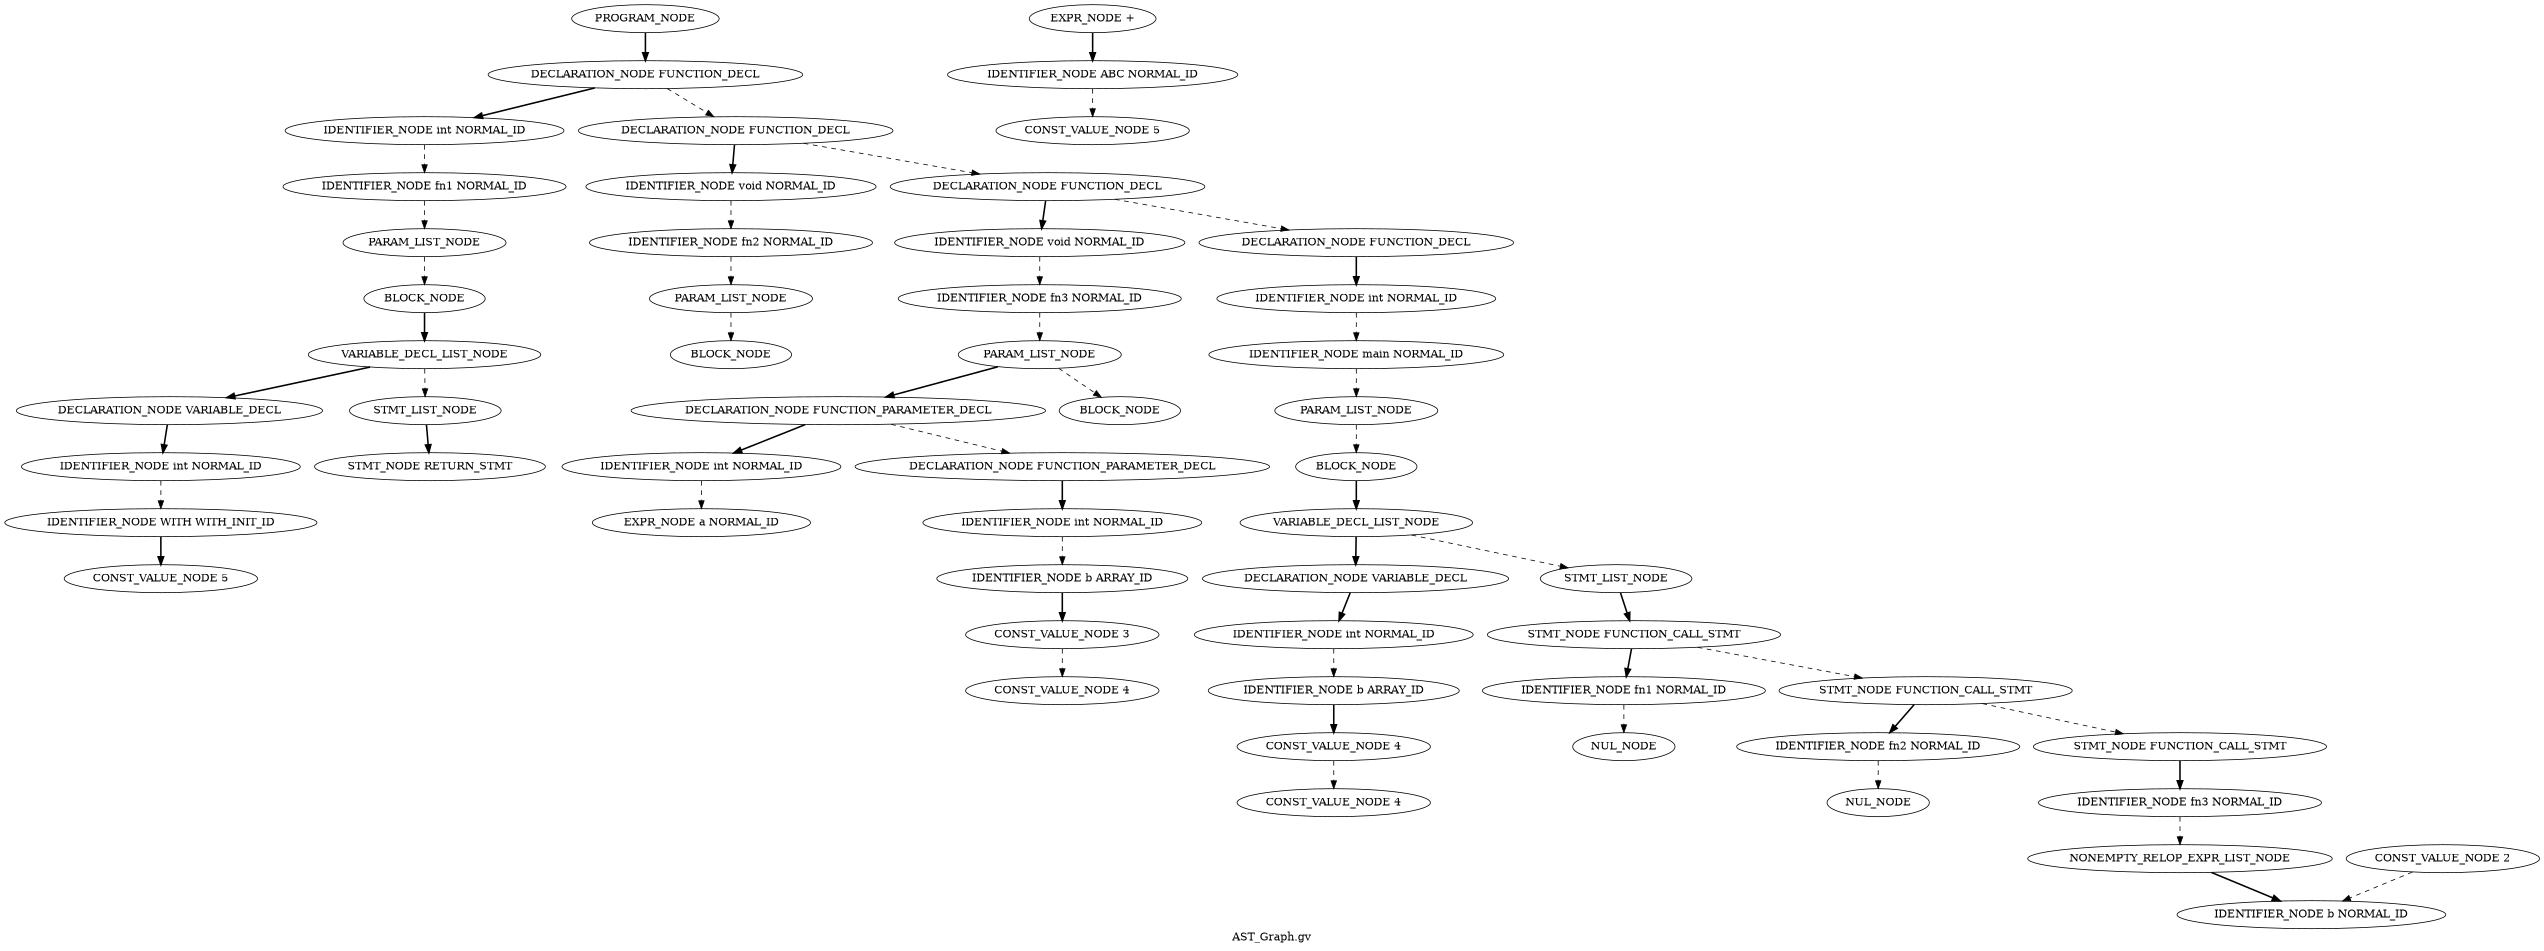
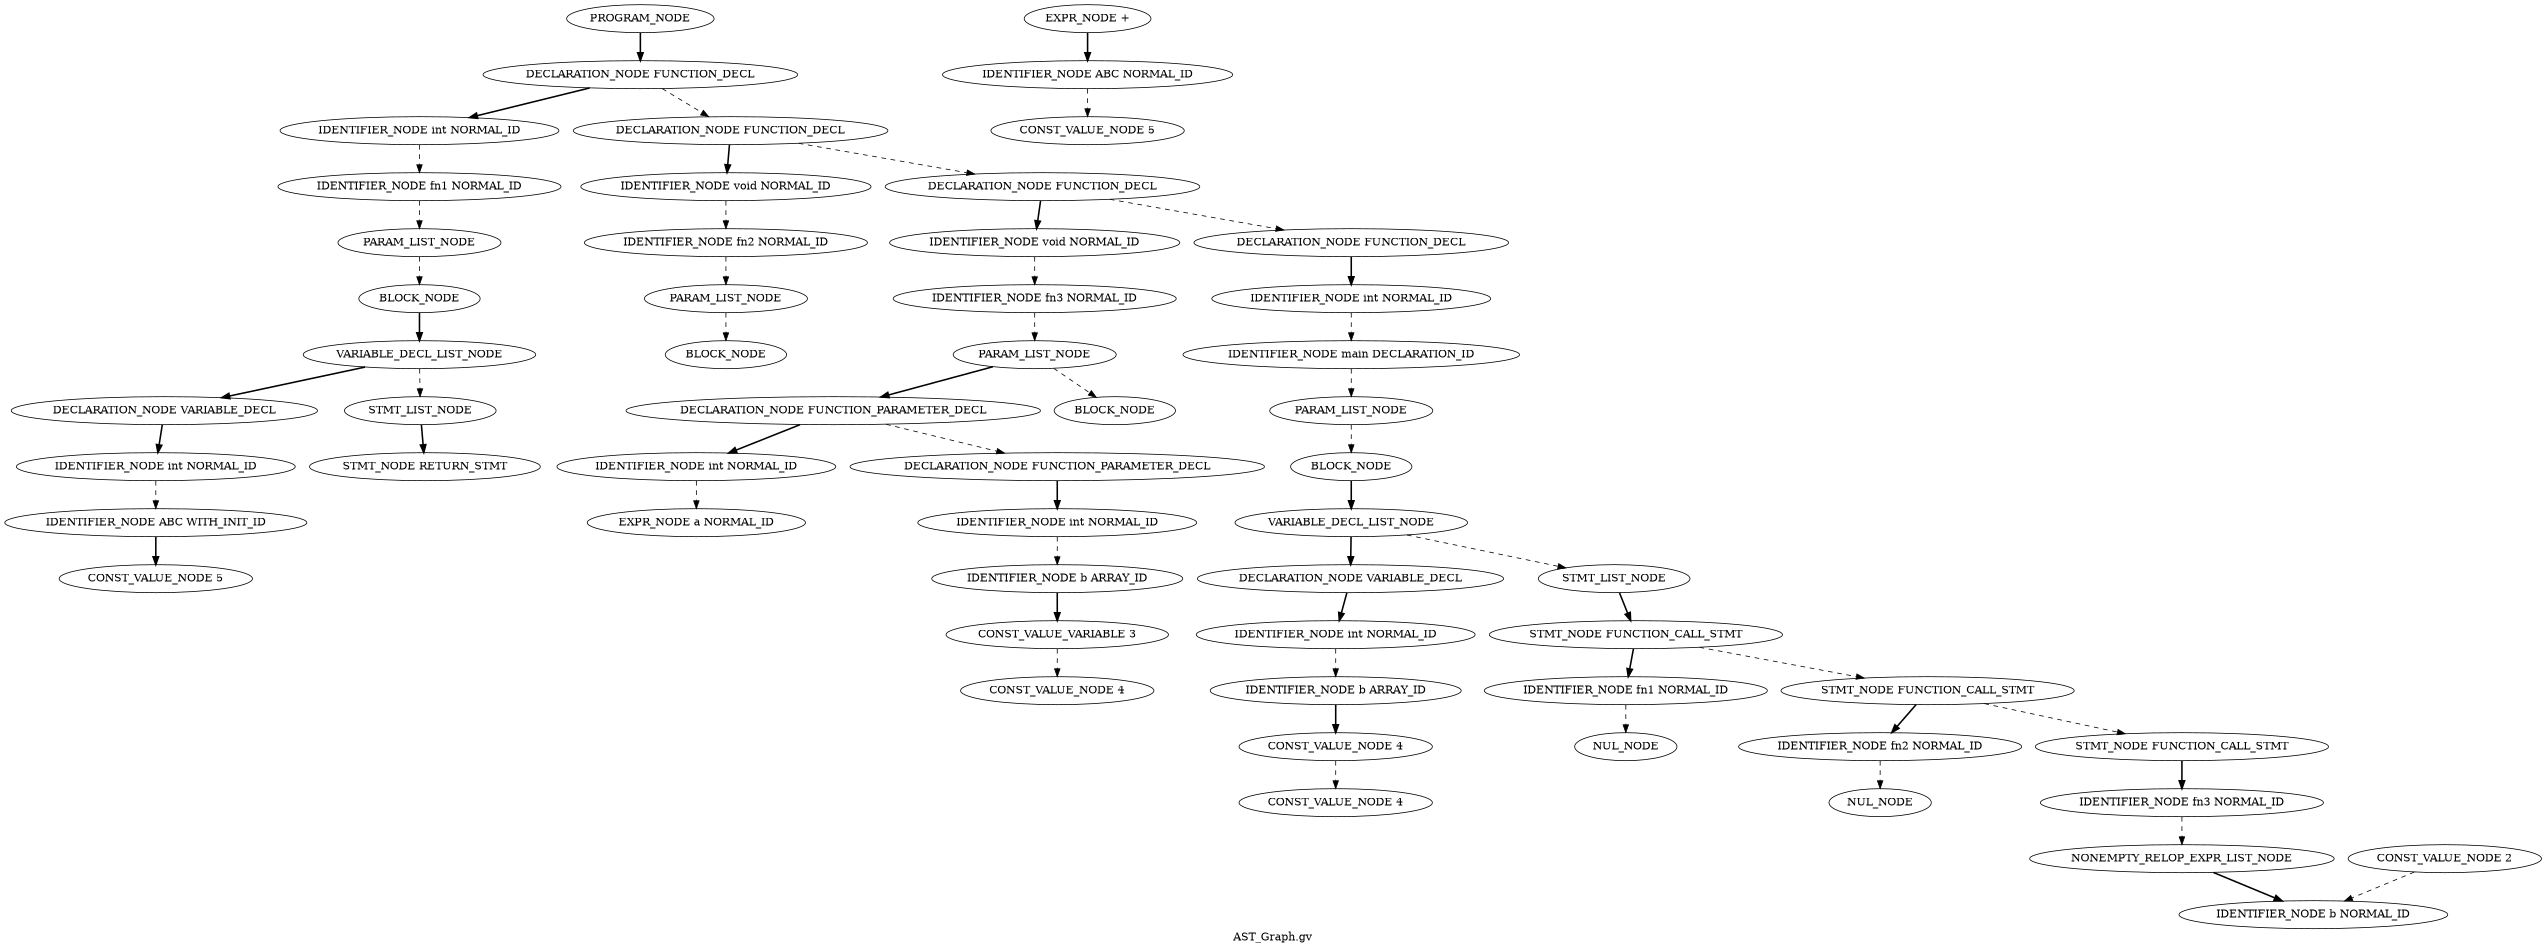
(1356, 355) -> (1351, 355)
(161, 523) -> (156, 523)
(1062, 635) -> (1057, 635)
